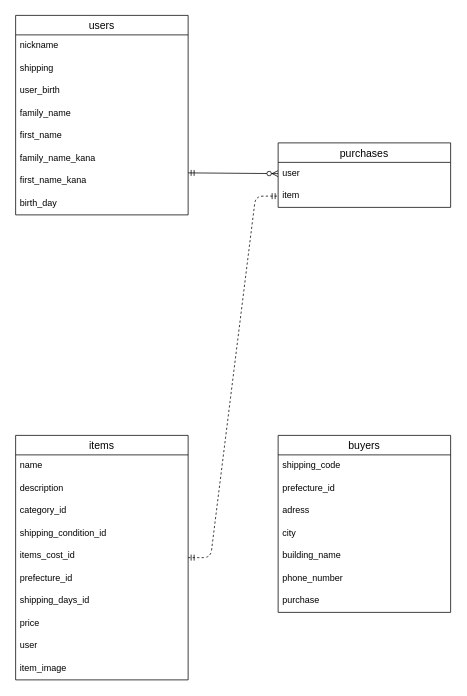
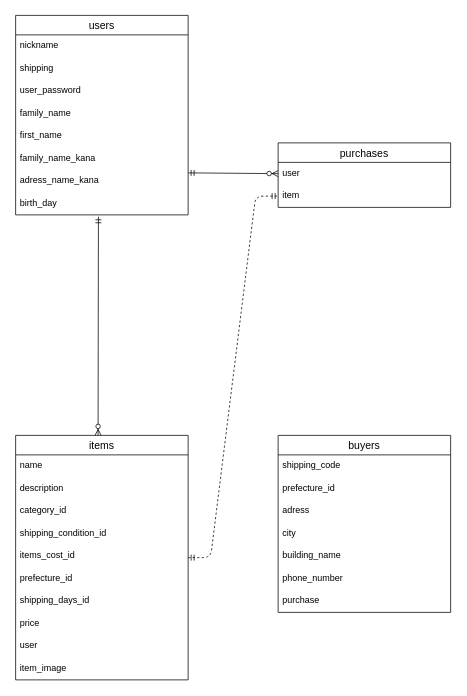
(44, 90) -> (52, 90)
(56, 180) -> (60, 180)
none -> (98, 326)
